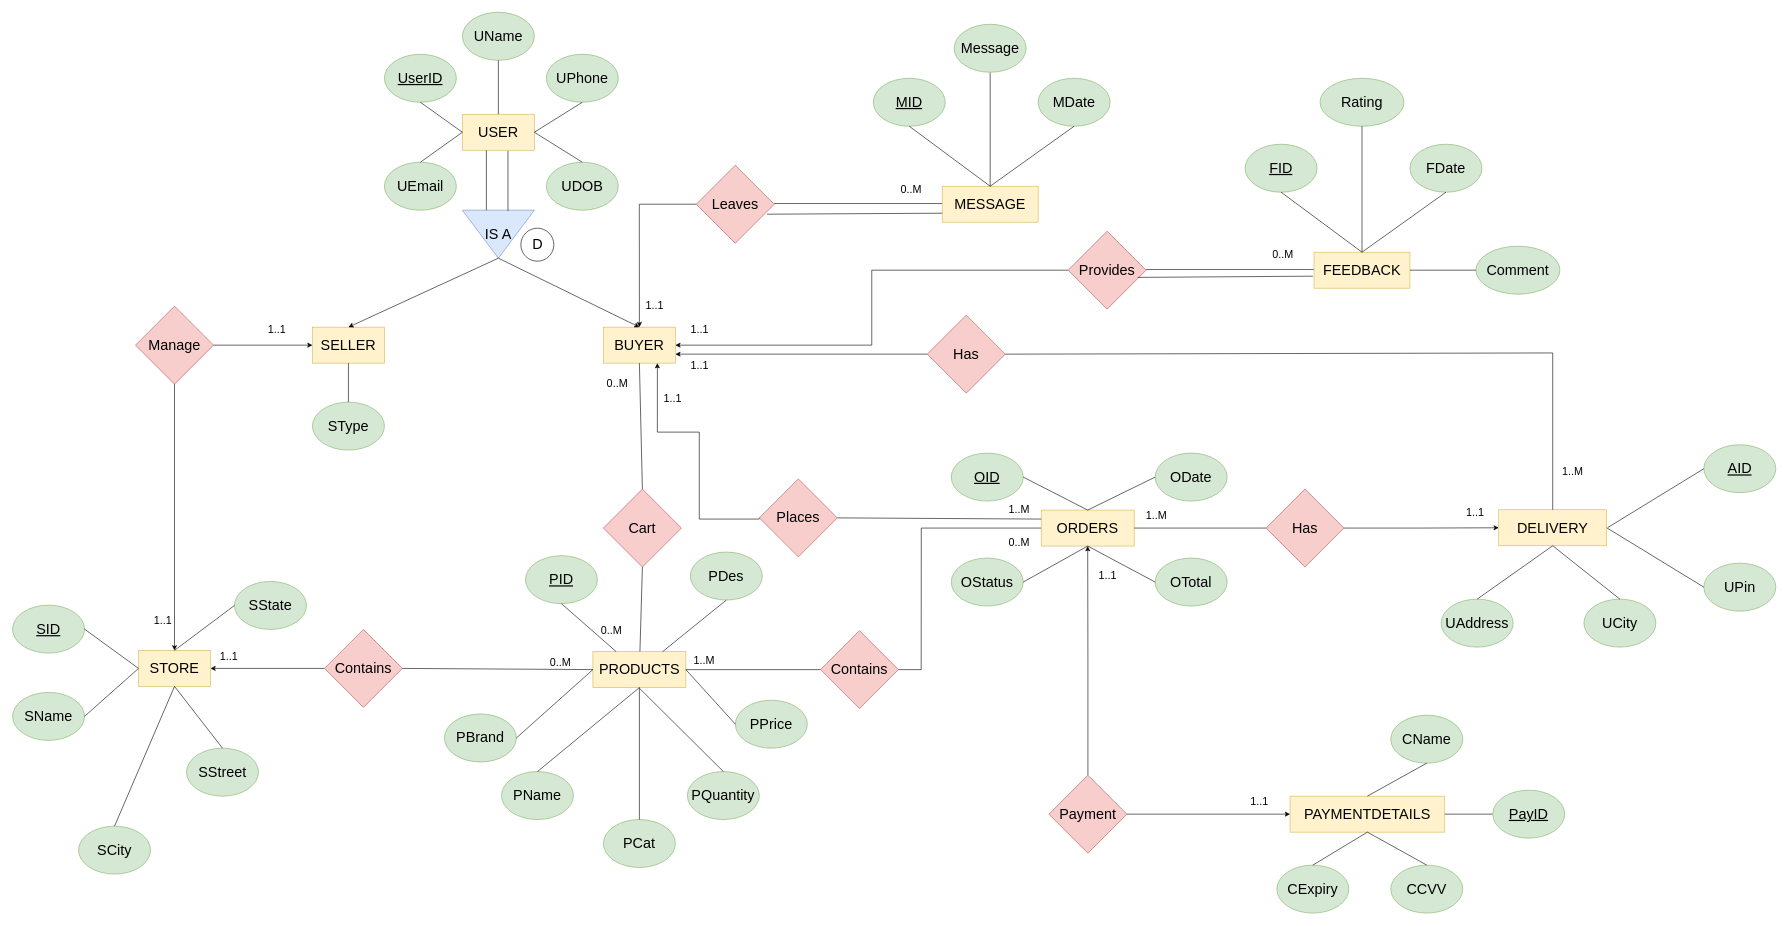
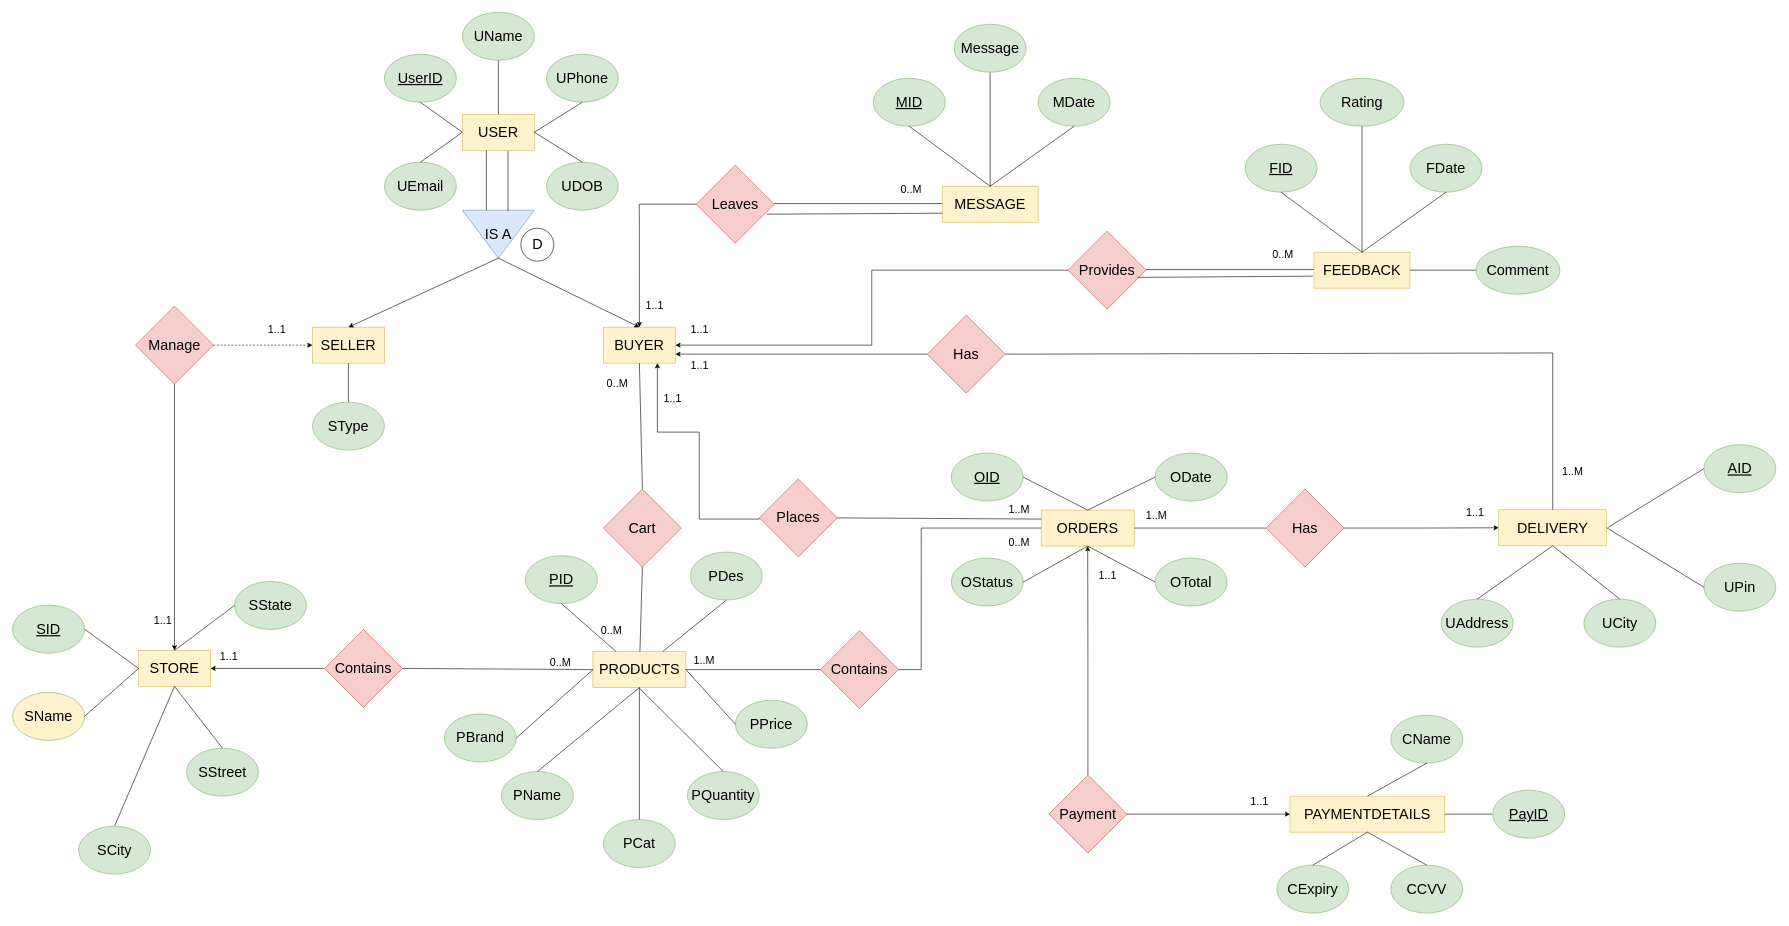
(260, 345) -> (260, 345)
(48, 717) -> (48, 717)
